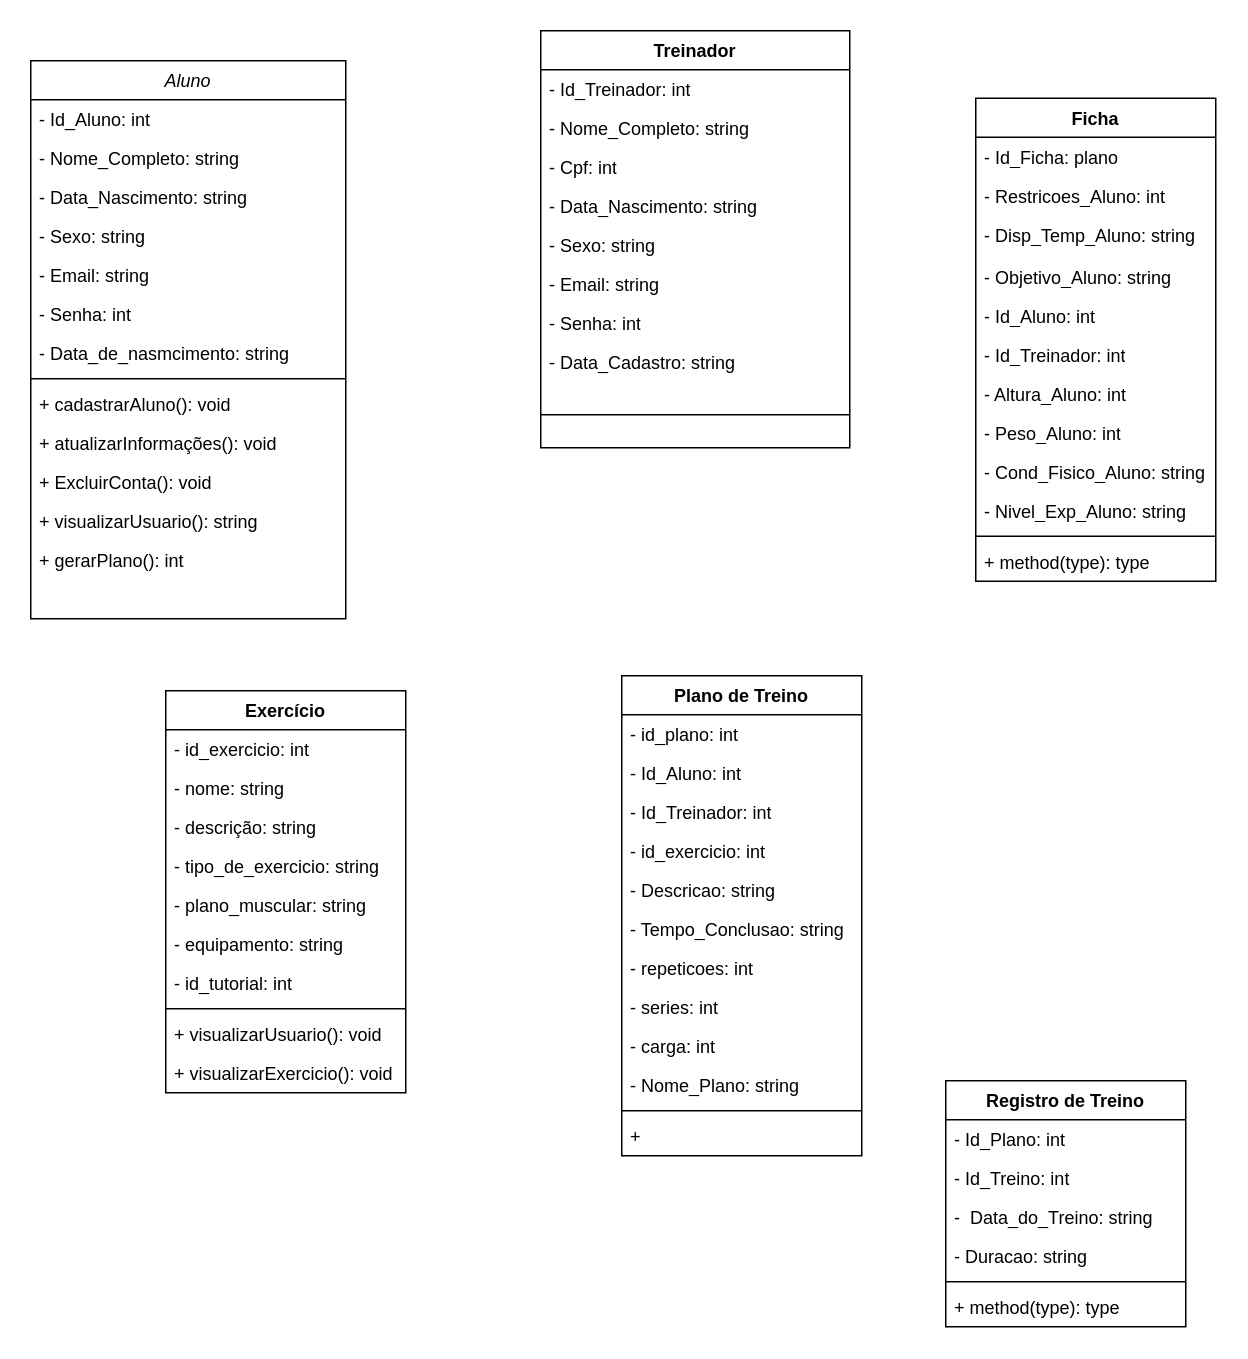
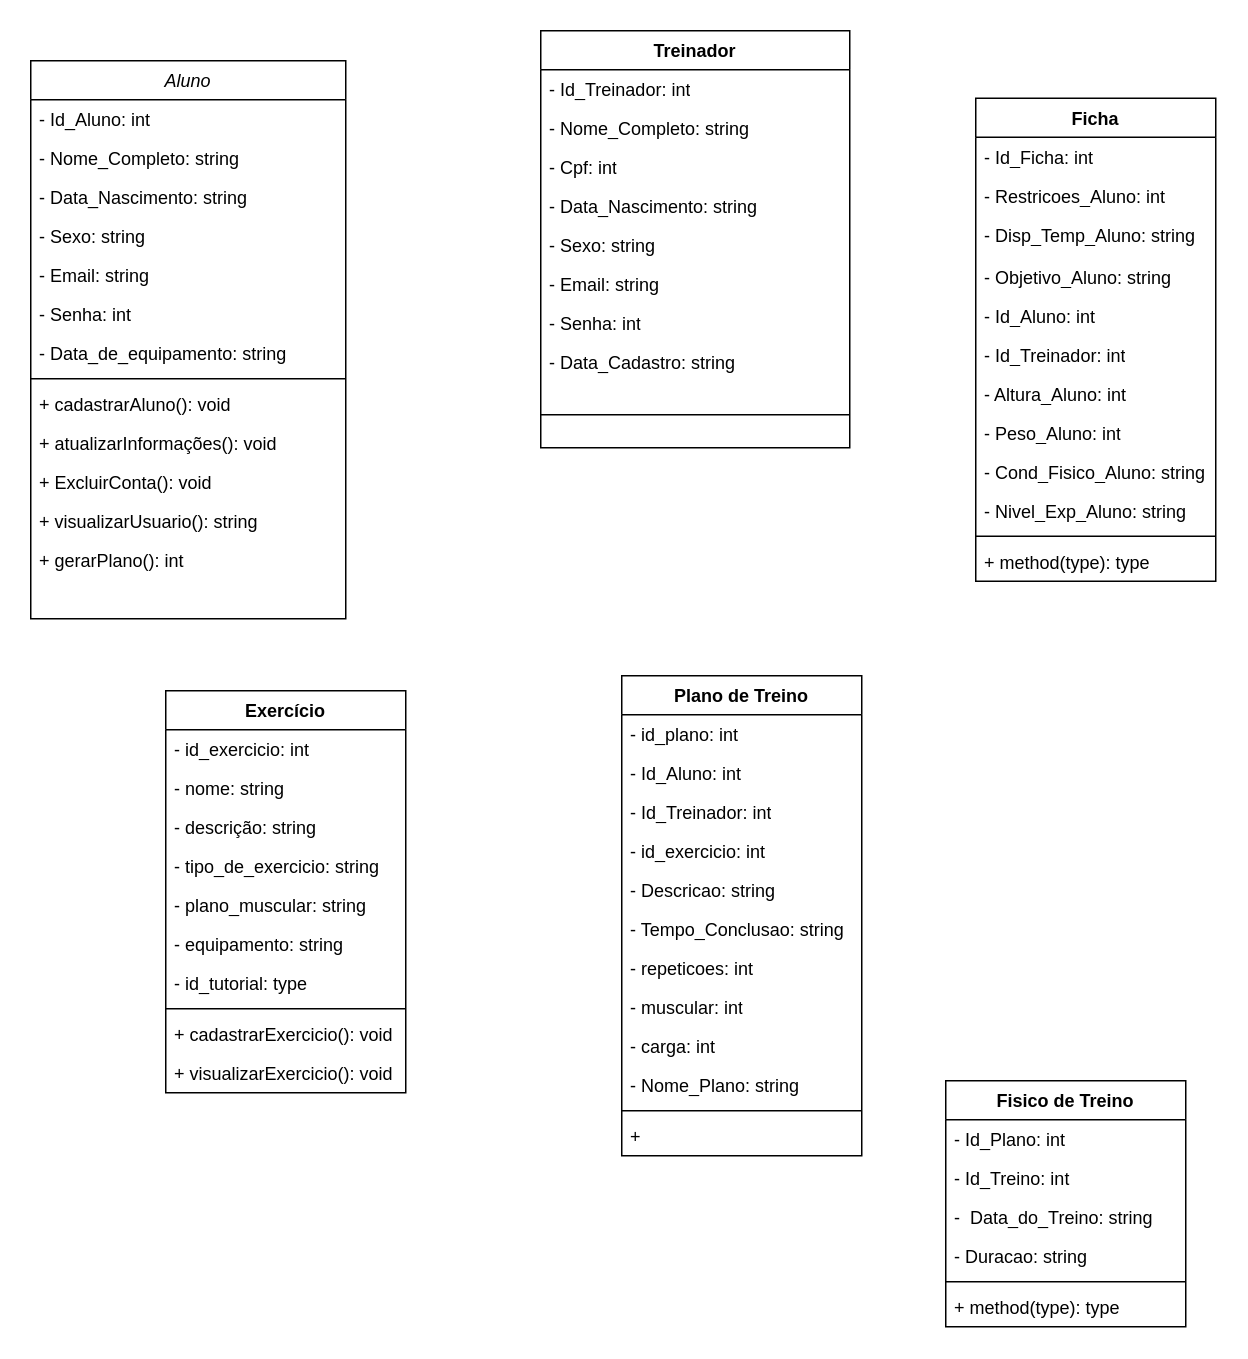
(1059, 159) -> (1049, 159)
(173, 354) -> (173, 354)
(249, 985) -> (256, 985)
(685, 1009) -> (695, 1009)
(287, 1047) -> (287, 1047)
(1066, 1102) -> (1066, 1102)
